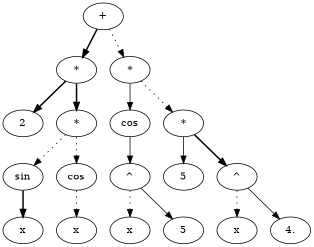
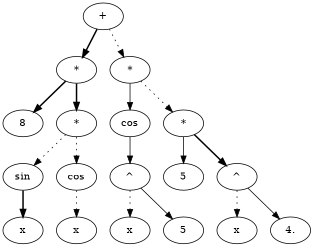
(23, 123) -> (23, 123)
